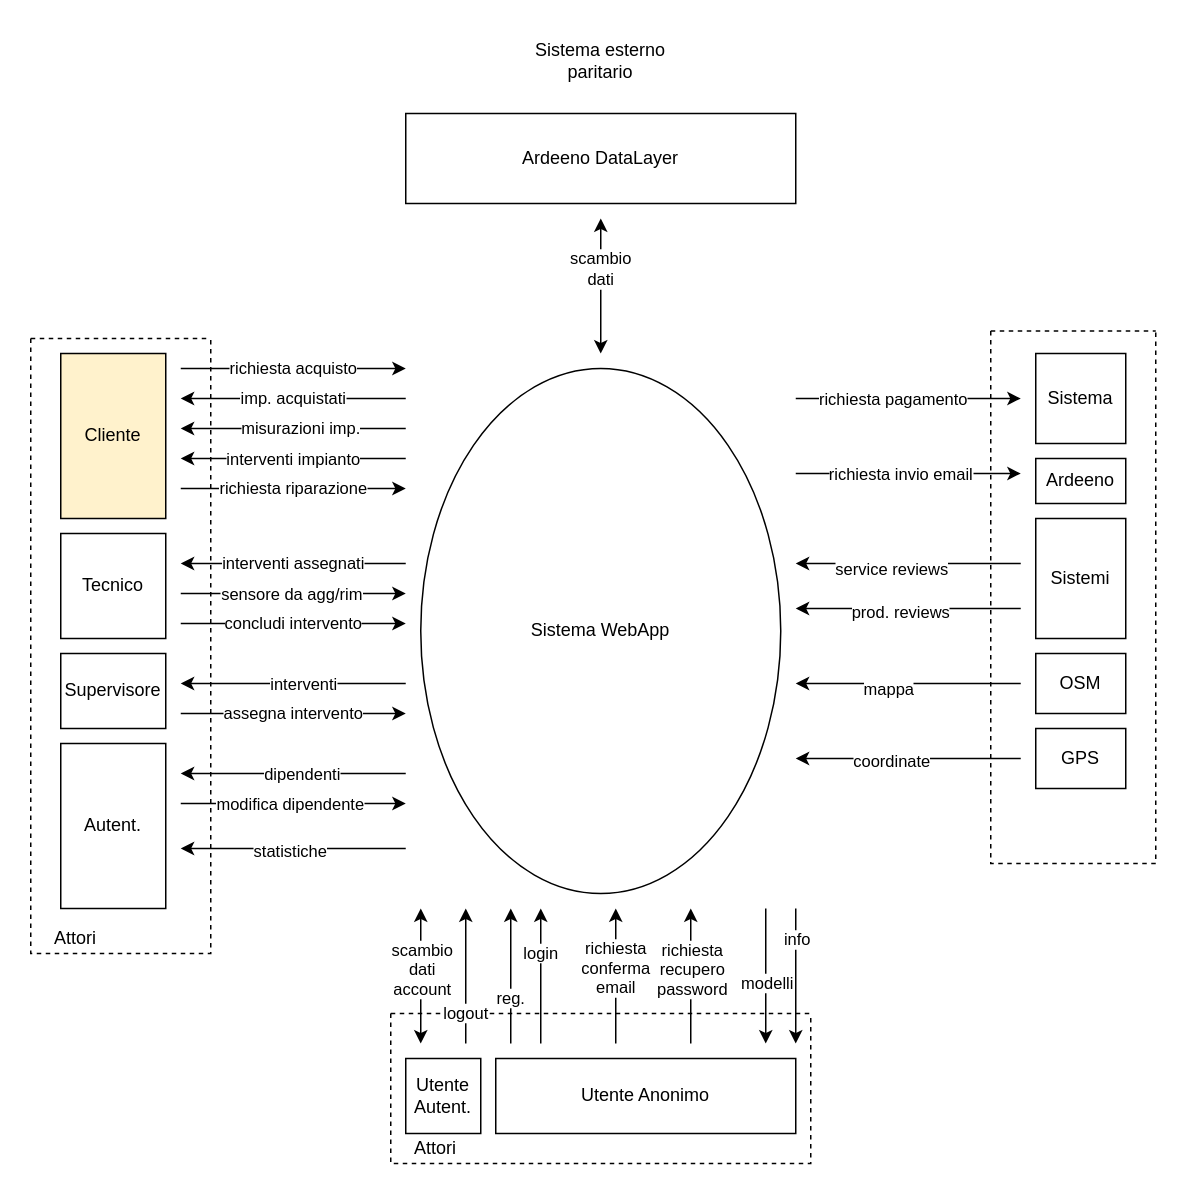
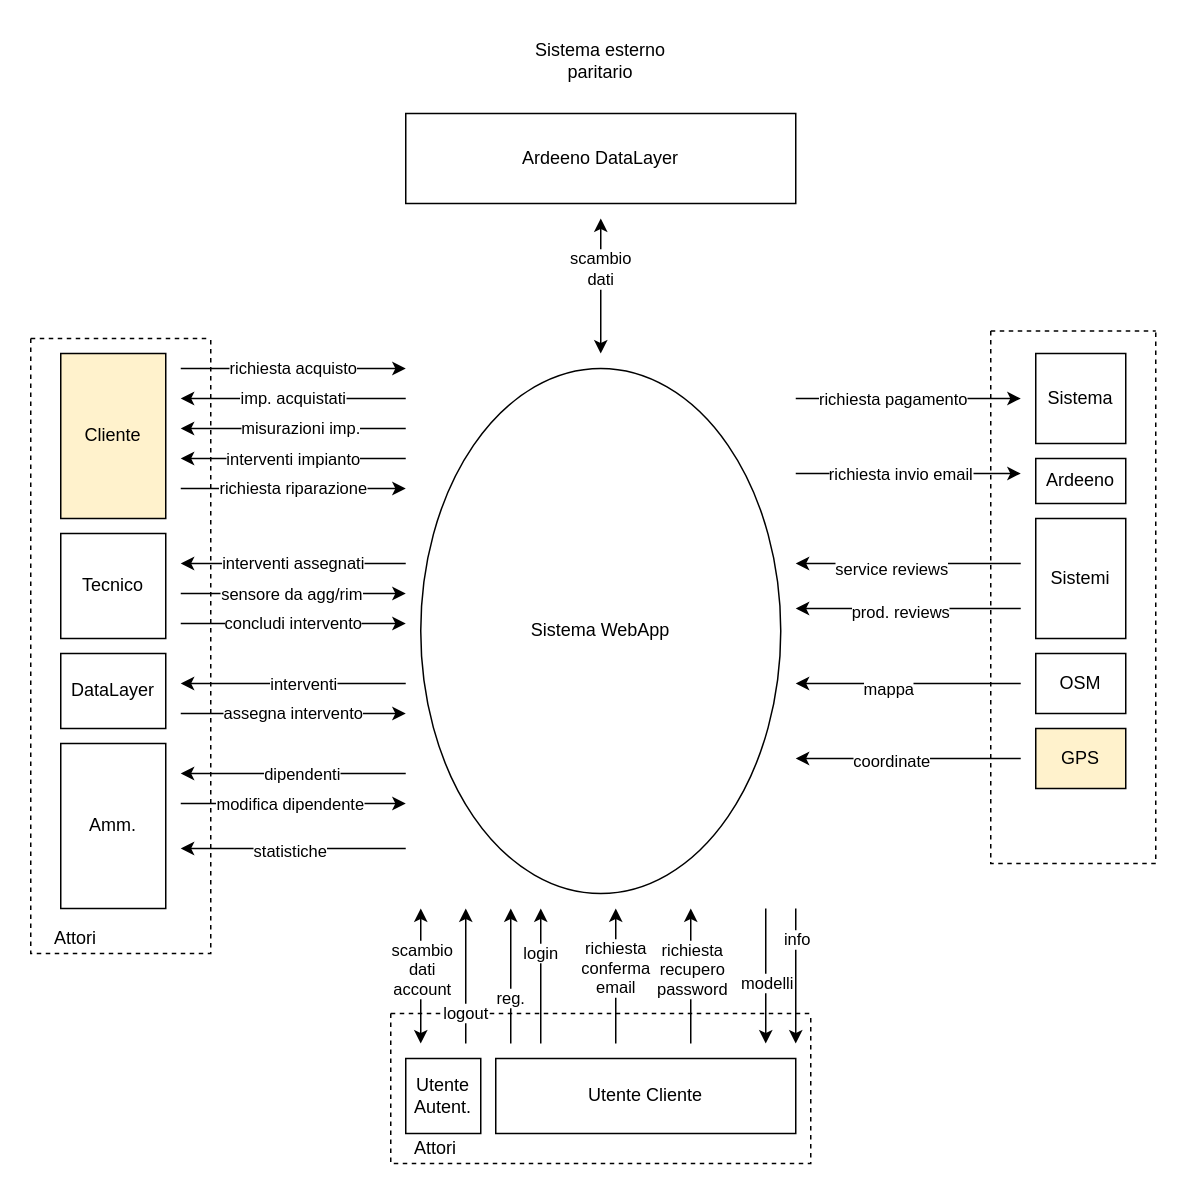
(113, 691) -> (113, 691)
(1081, 758) -> (1081, 758)
(113, 826) -> (113, 826)
(646, 1096) -> (646, 1096)
